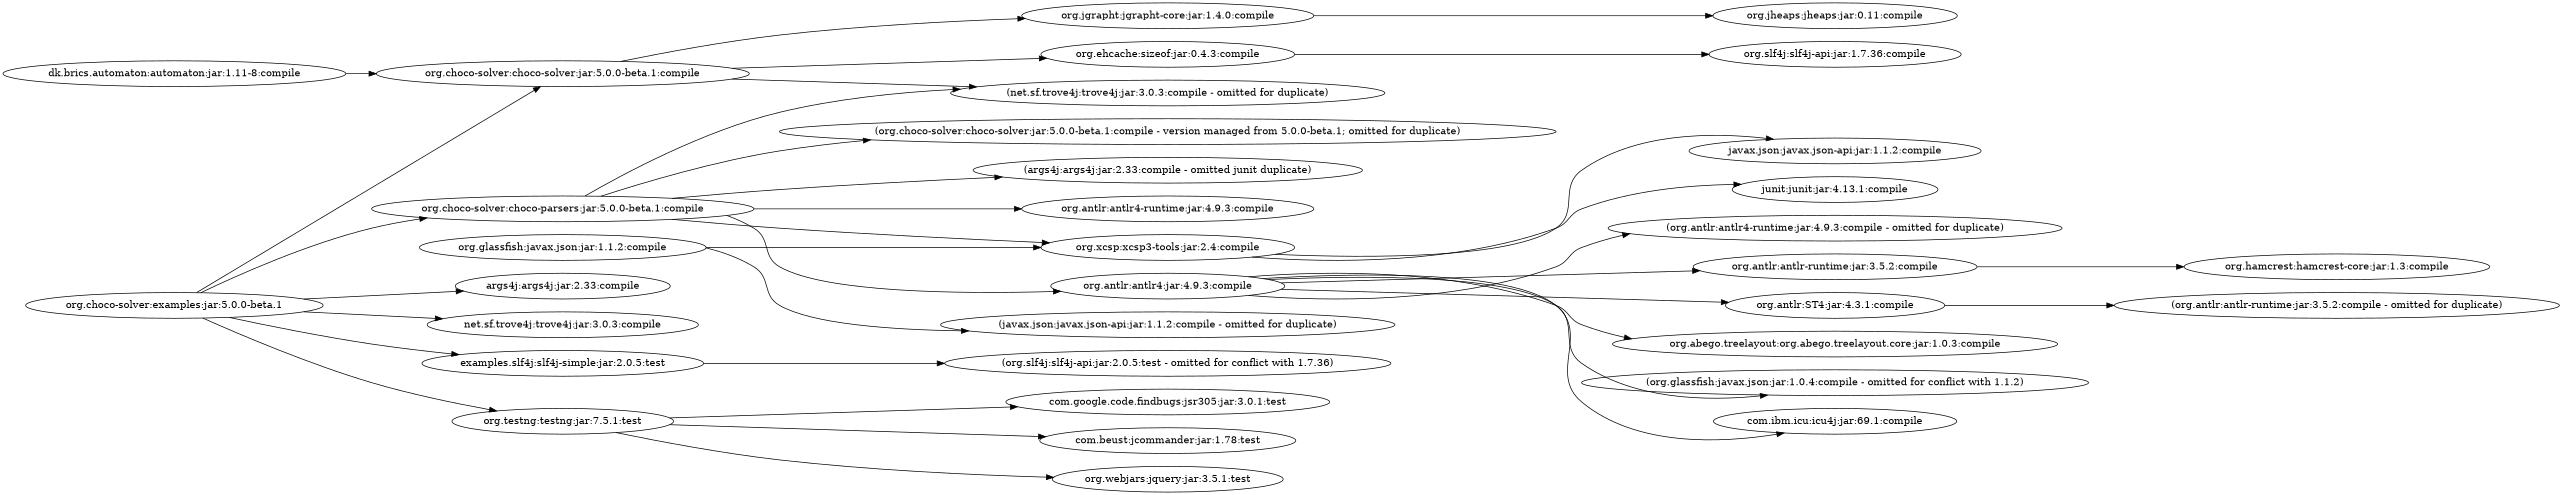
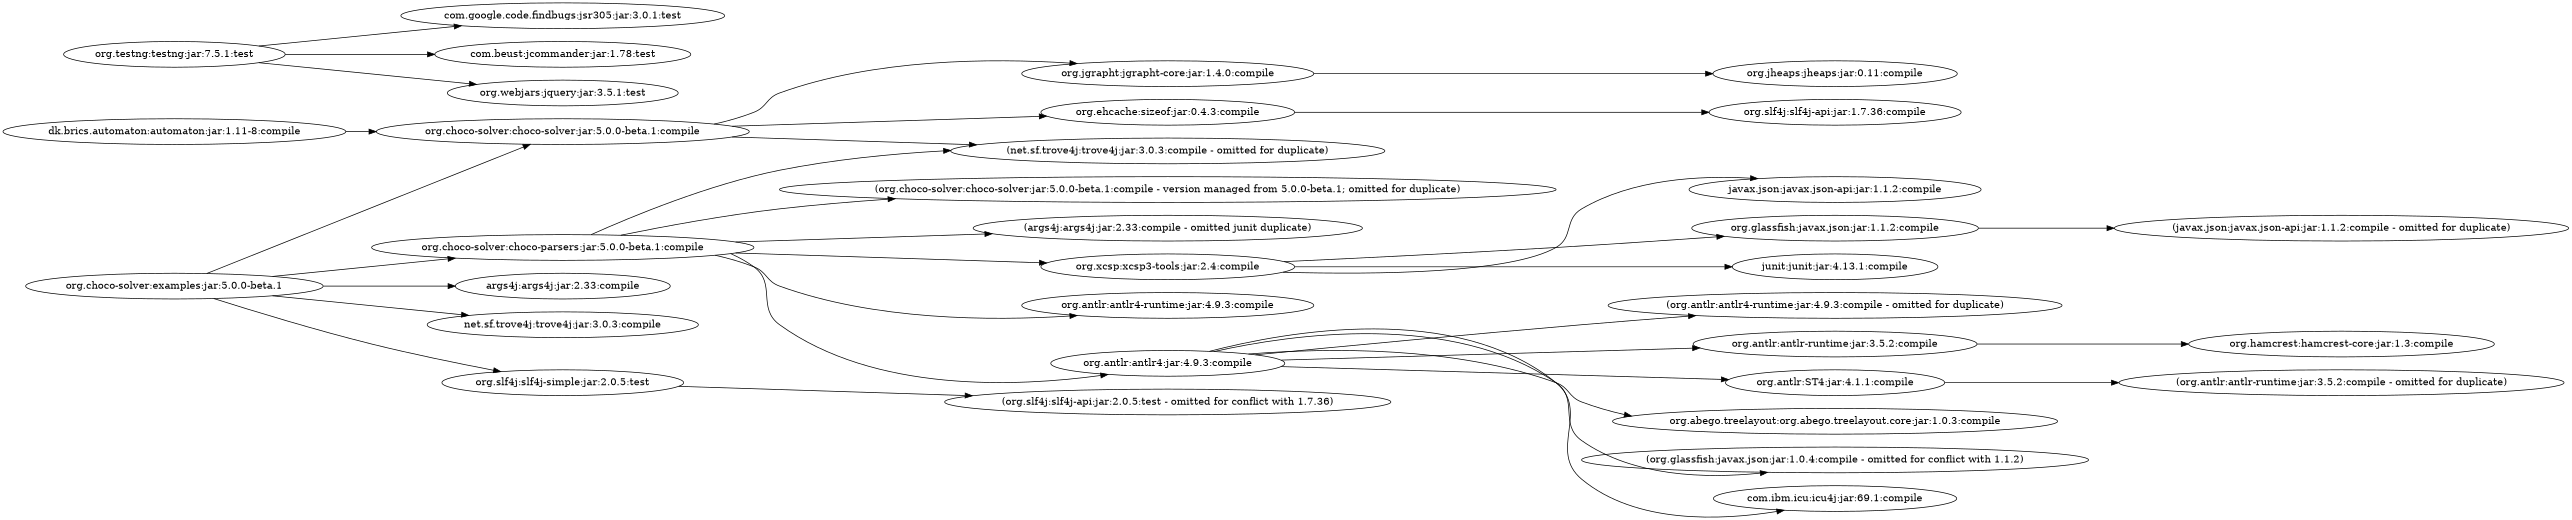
(870, 247) -> (1500, 251)
(1835, 305) -> (1835, 383)
(563, 363) -> (563, 383)
(343, 374) -> none
